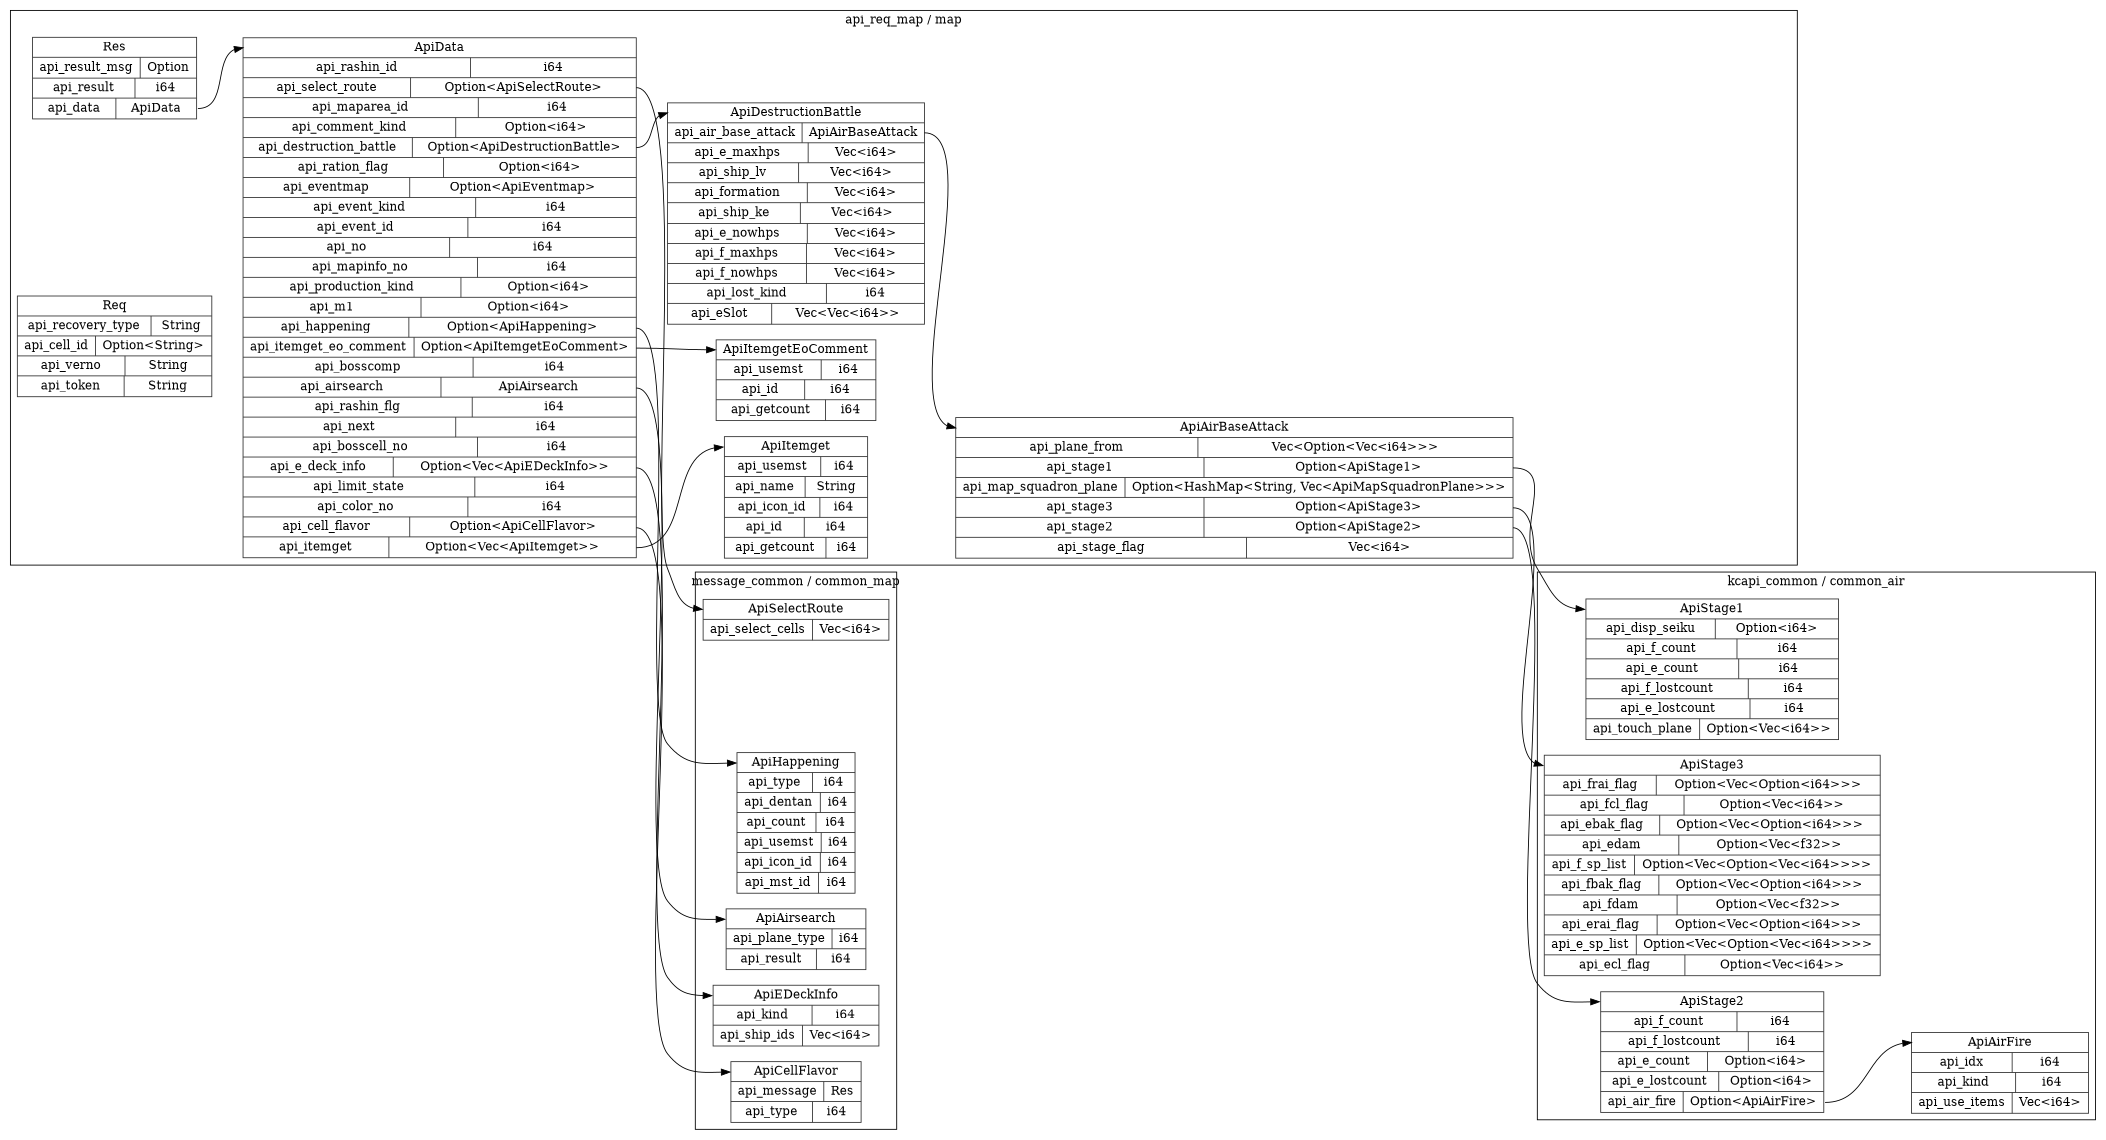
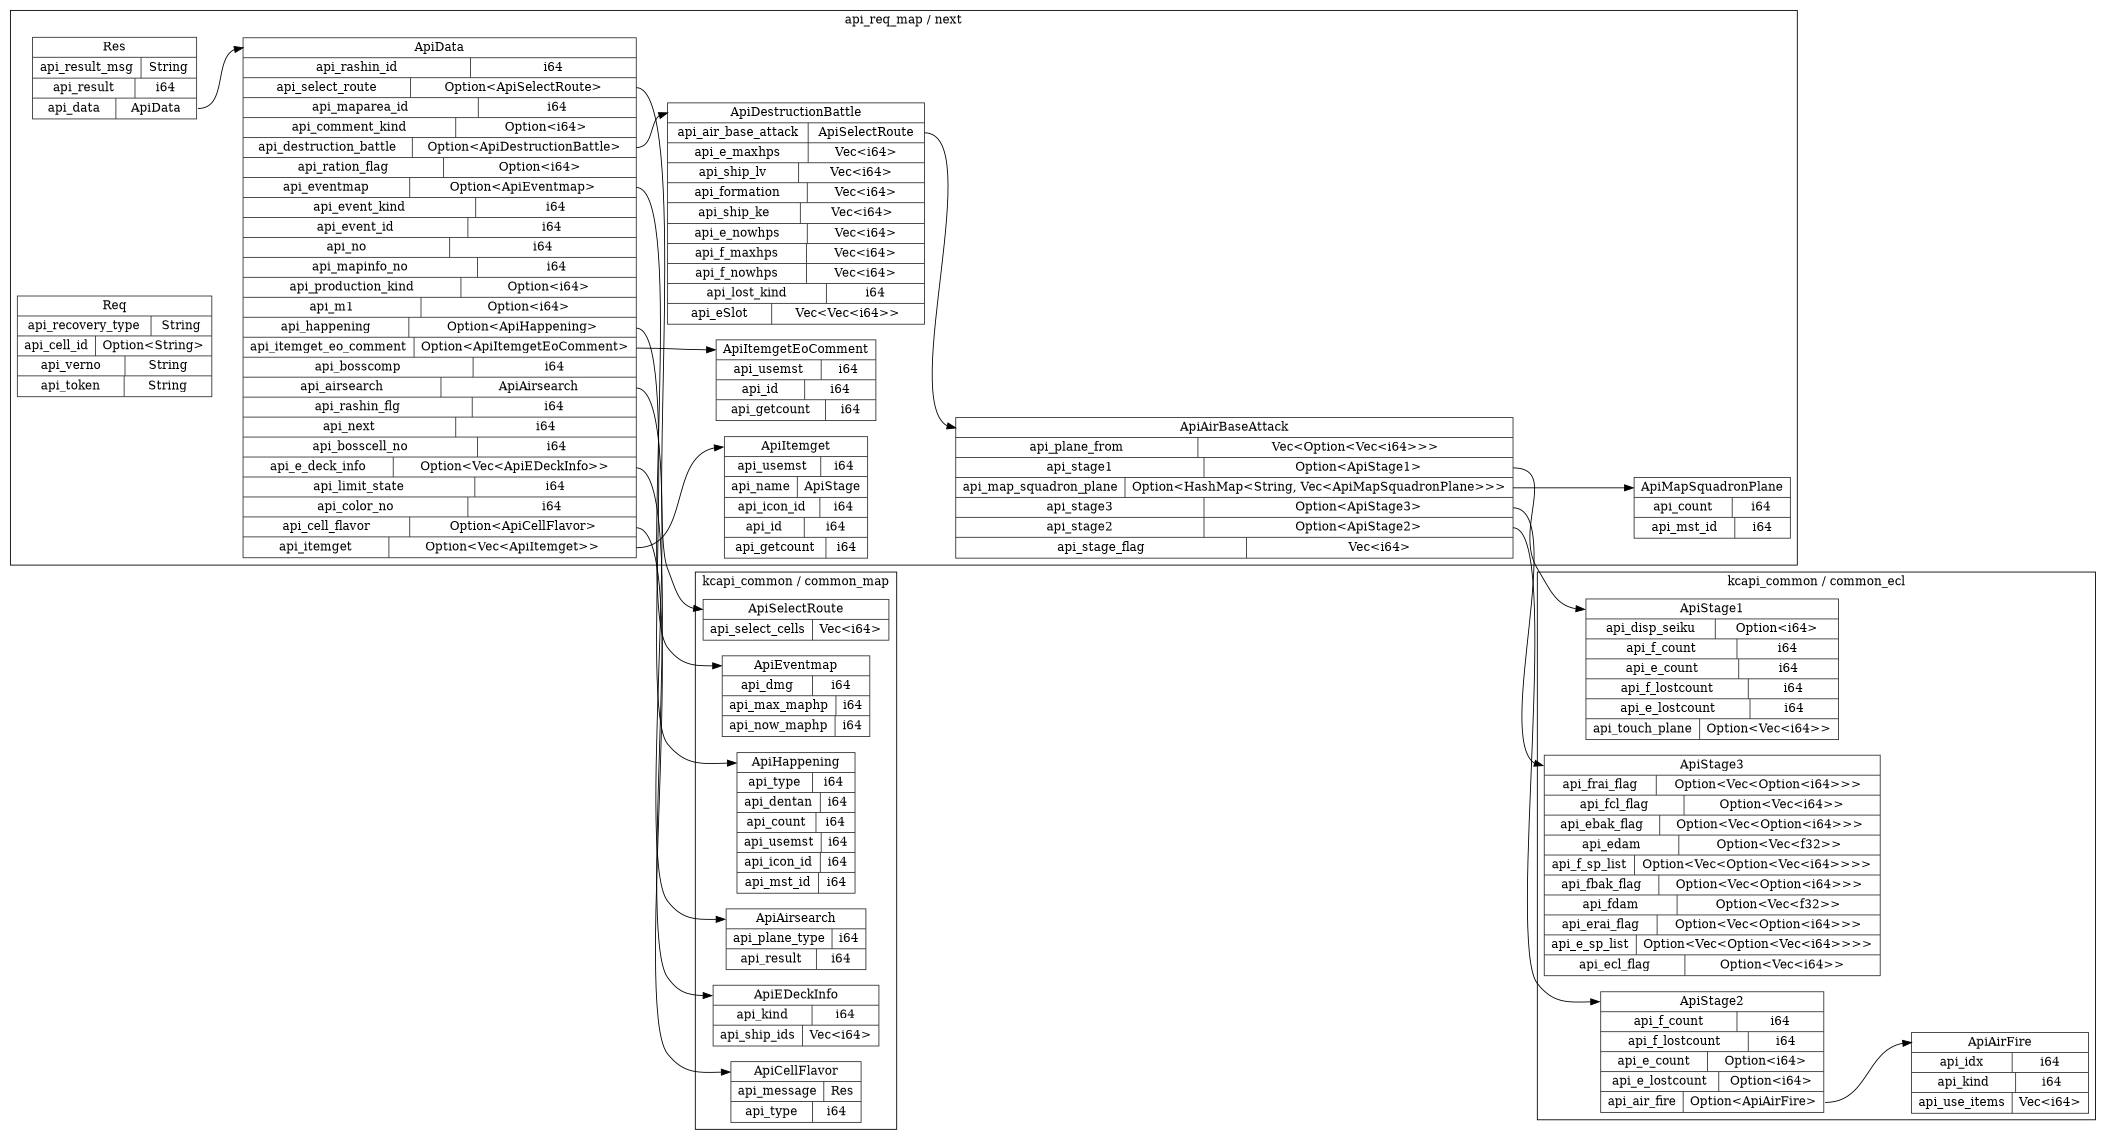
(904, 20) -> (904, 20)
(168, 67) -> (169, 67)
(863, 132) -> (866, 132)
(836, 487) -> (832, 487)
none -> (1712, 508)
(796, 582) -> (796, 582)
(1816, 582) -> (1816, 582)
none -> (796, 696)
